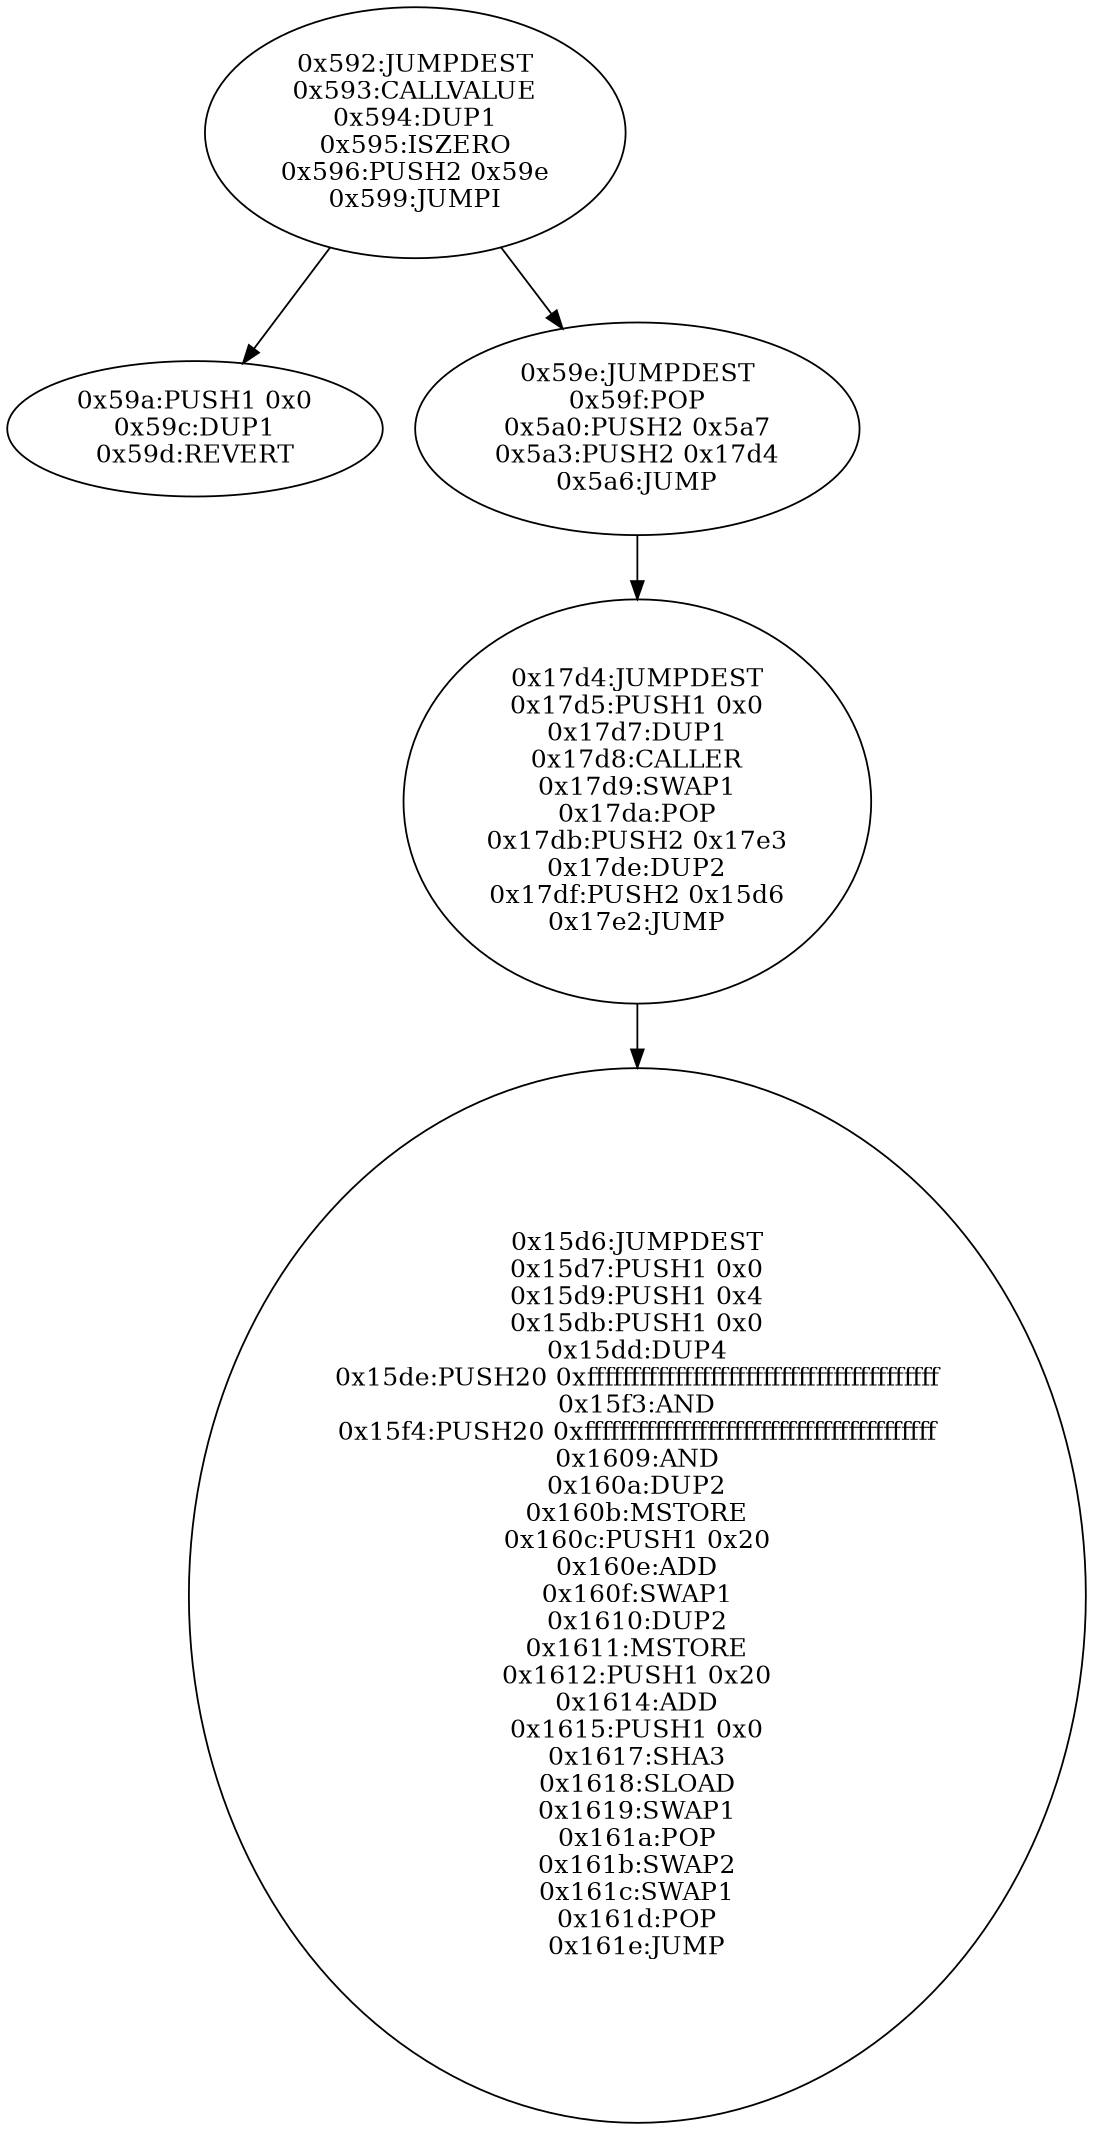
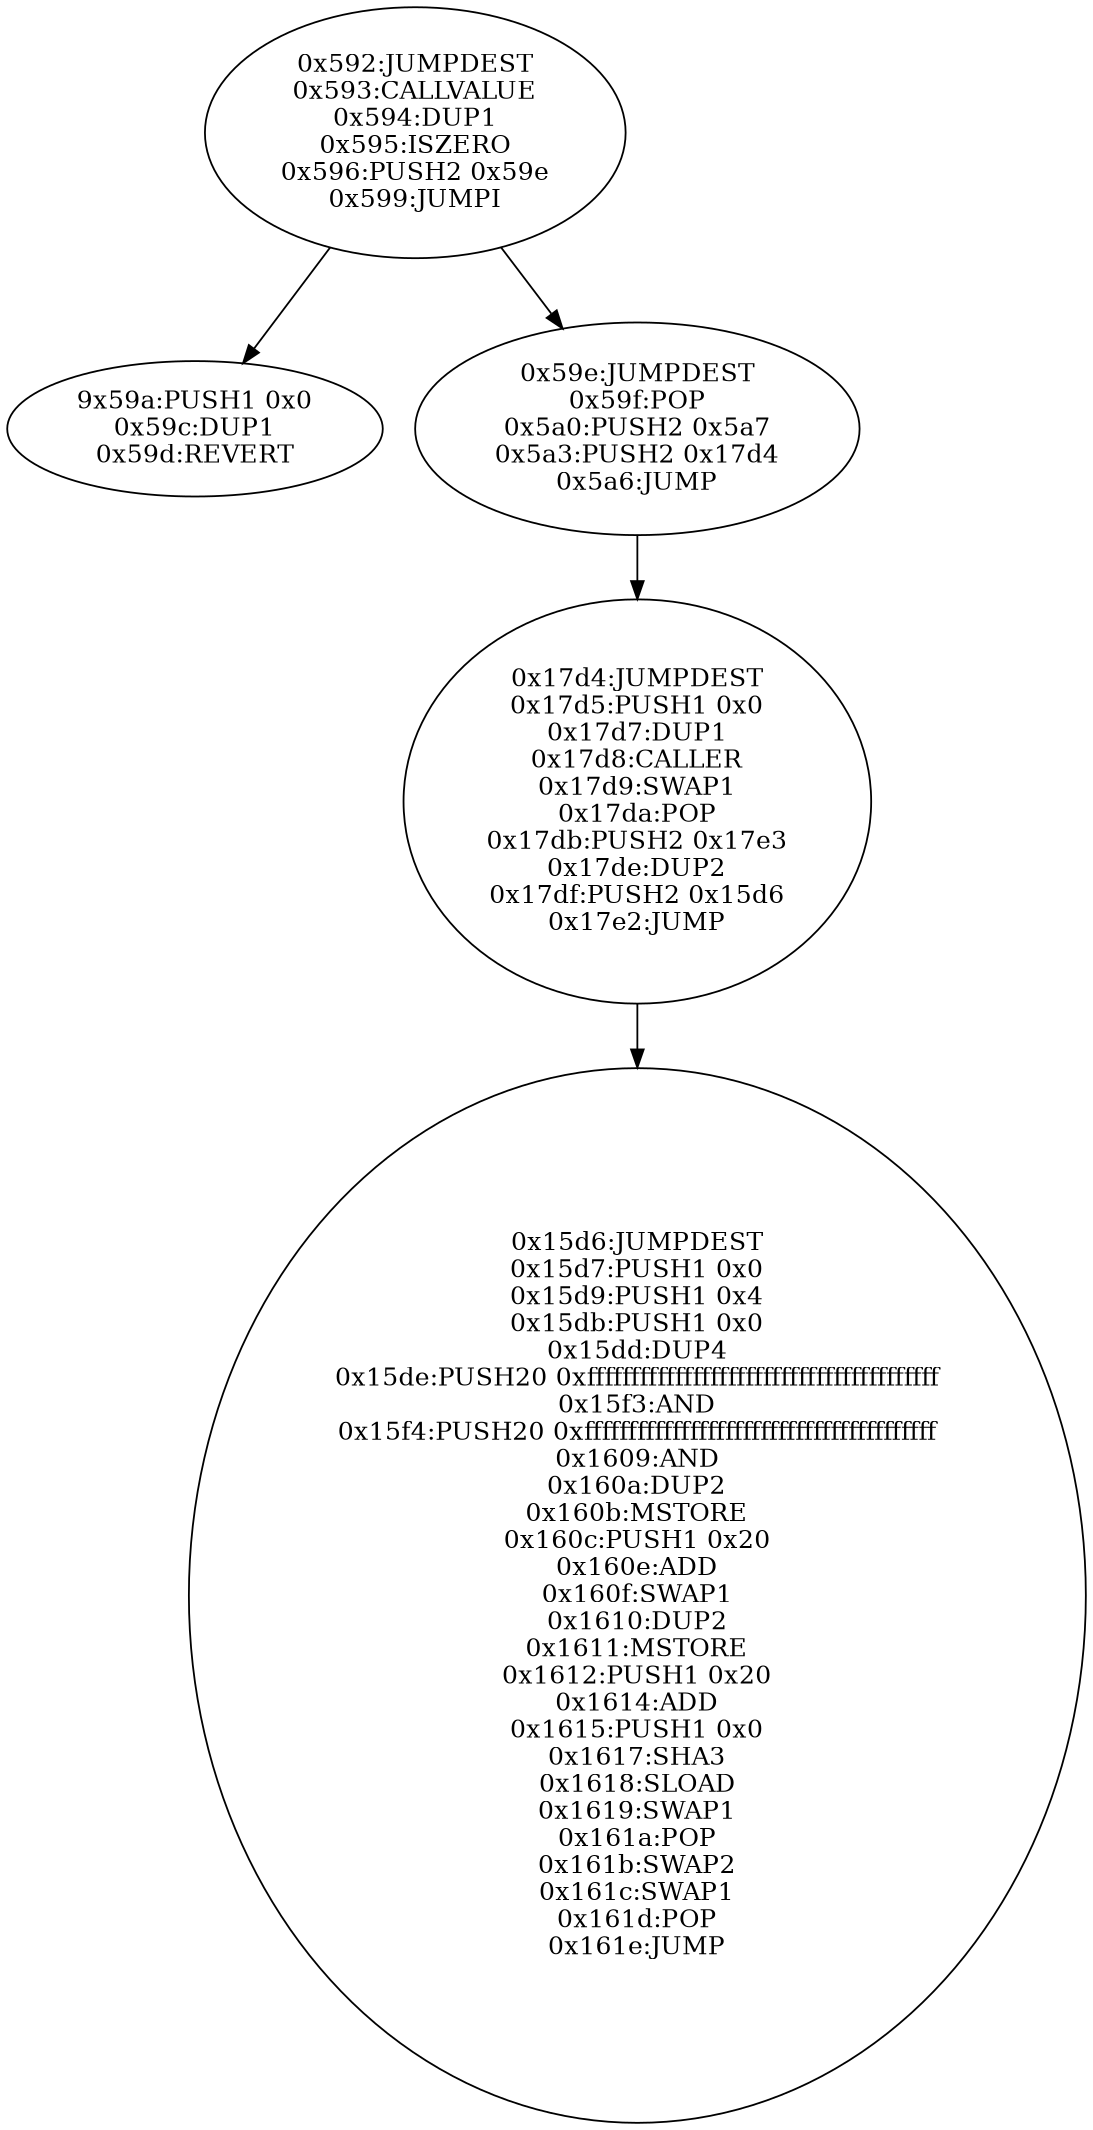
(195, 429) -> (195, 429)
